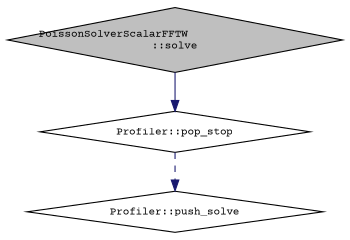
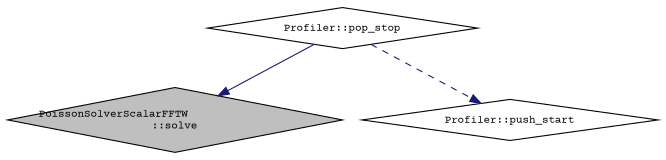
(175, 86) -> (271, 67)
(175, 212) -> (510, 120)
